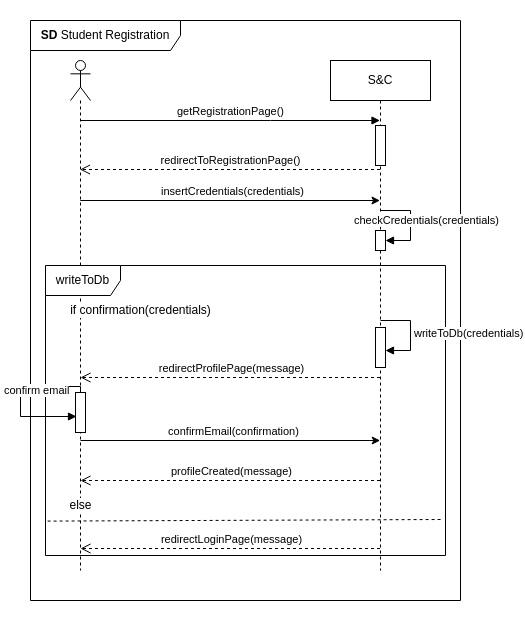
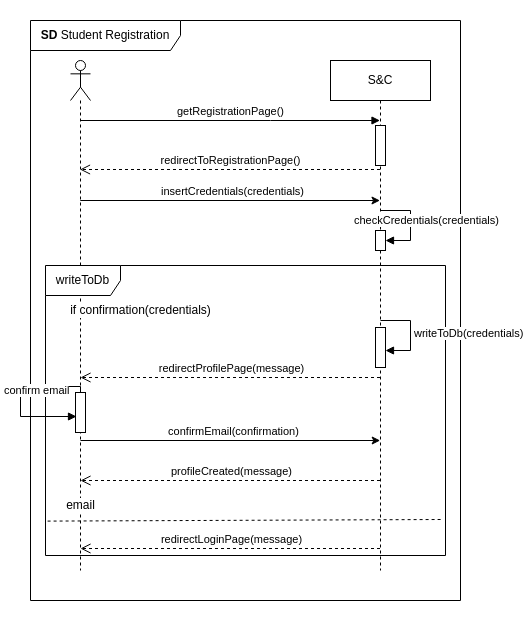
(81, 506) -> (81, 506)
